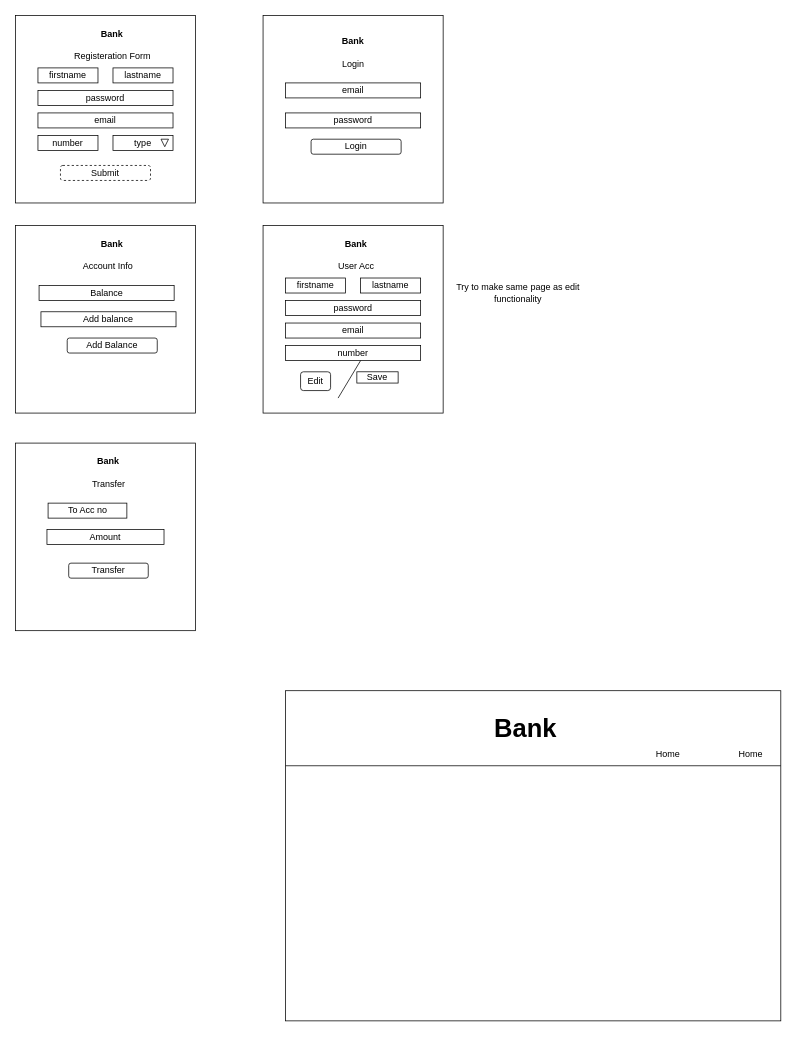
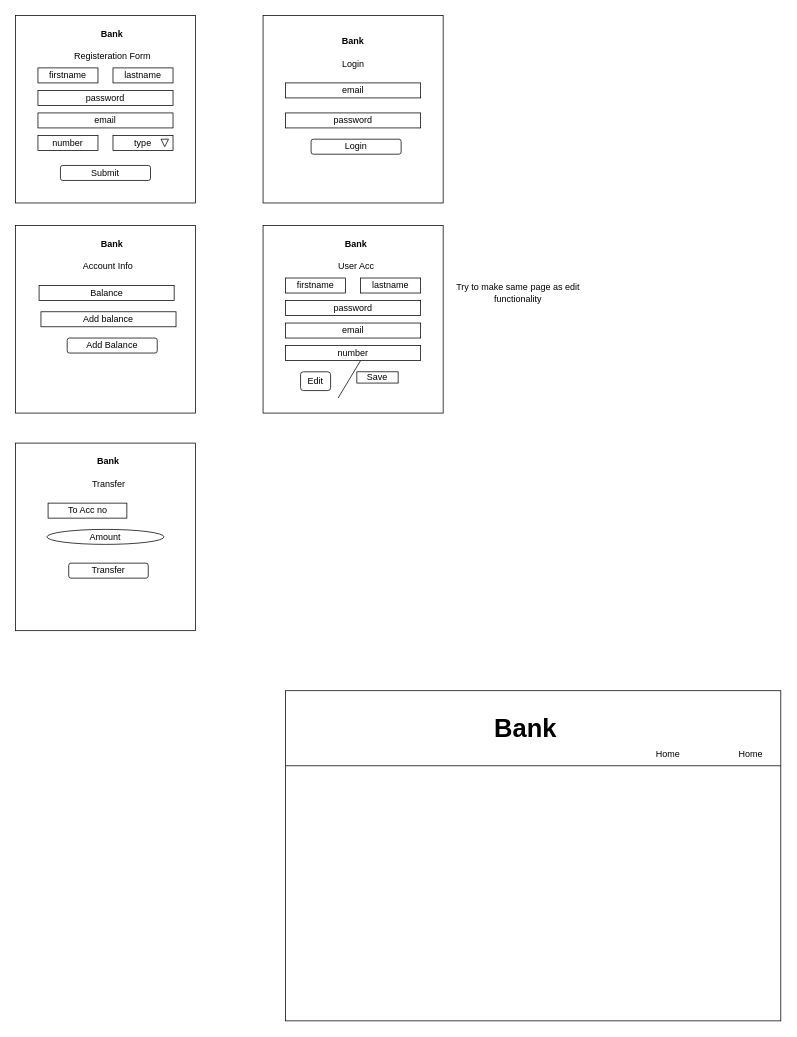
(105, 173) -> (105, 173)
(105, 537) -> (105, 537)
